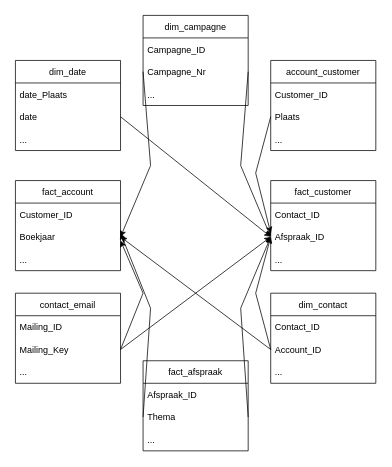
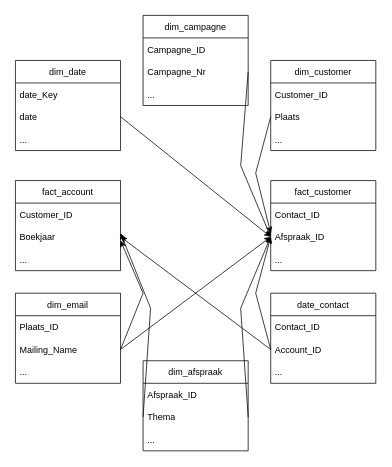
(323, 72) -> (323, 72)
(46, 95) -> (40, 95)
(150, 159) -> none
(68, 305) -> (68, 305)
(323, 305) -> (323, 305)
(41, 327) -> (41, 327)
(44, 350) -> (46, 350)
(195, 372) -> (195, 372)
